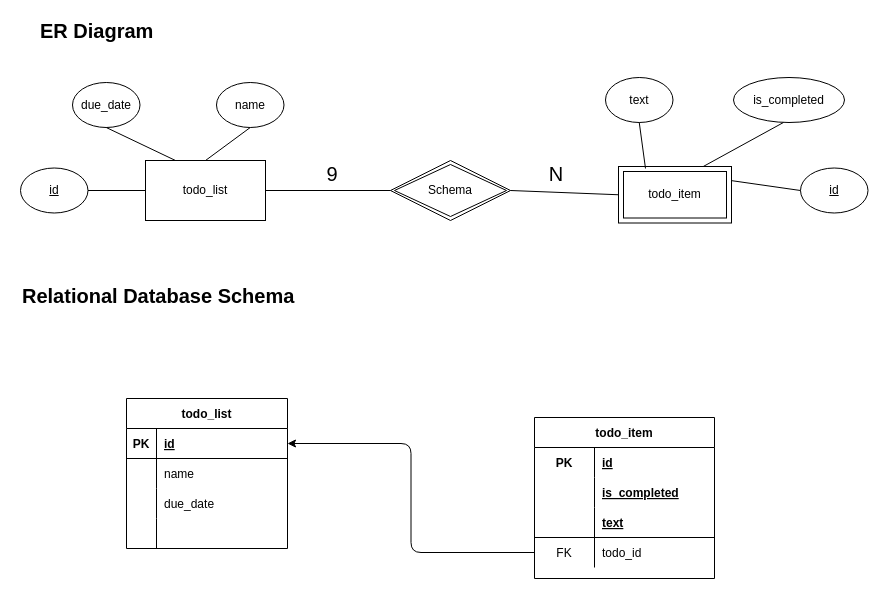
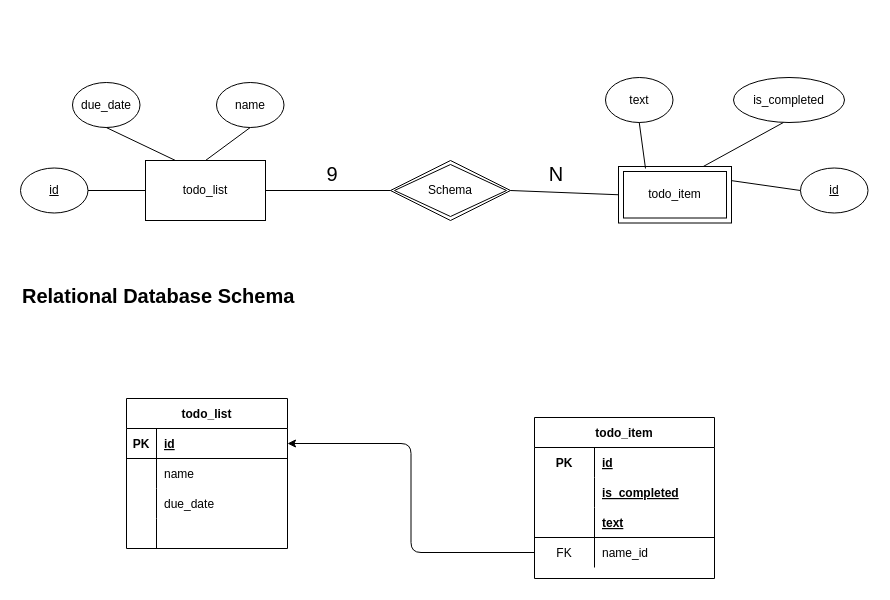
(118, 31) -> none
(624, 553) -> (624, 553)
